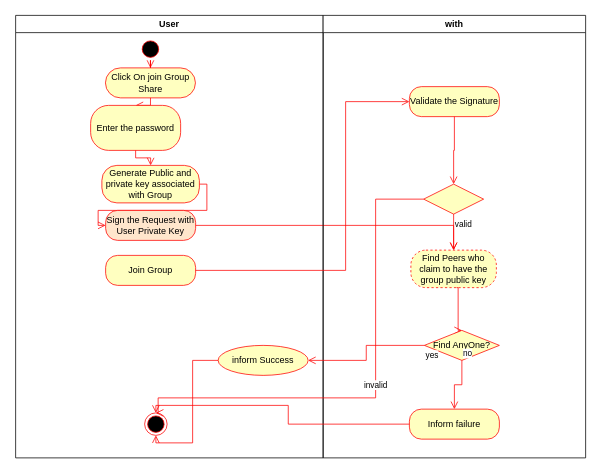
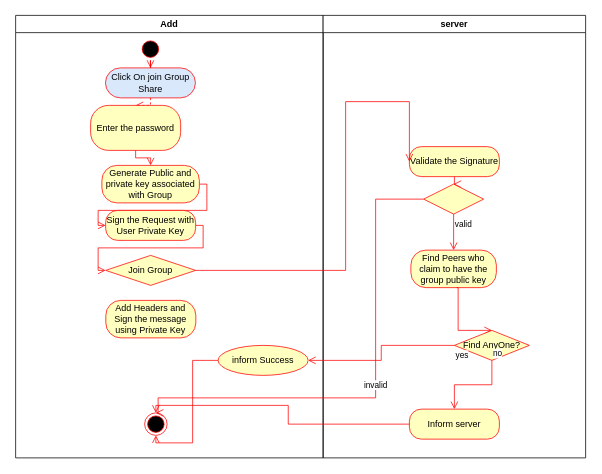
(169, 24) -> (169, 24)
(454, 24) -> (454, 24)
(150, 83) -> (150, 83)
(150, 100) -> (150, 100)
(454, 102) -> (454, 162)
(150, 225) -> (150, 225)
(326, 225) -> (149, 248)
(453, 269) -> (453, 269)
(150, 270) -> (150, 270)
none -> (151, 319)
(462, 345) -> (492, 345)
(454, 424) -> (454, 424)
